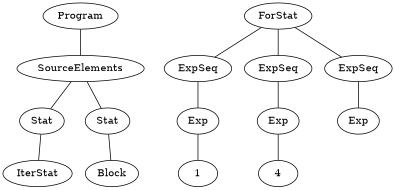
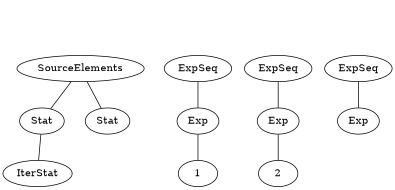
(81, 16) -> none
(278, 16) -> none
(112, 174) -> none
(278, 174) -> (278, 174)
